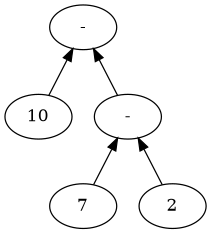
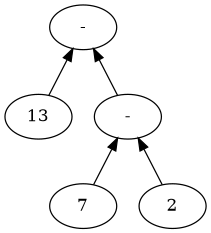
(38, 117) -> (38, 117)
